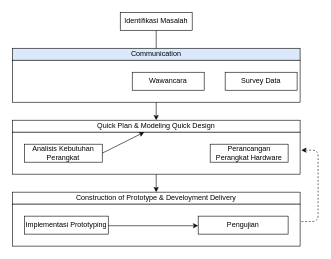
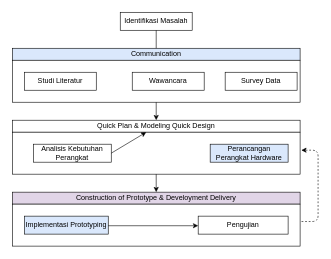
none -> (60, 81)
(63, 153) -> (72, 153)
(249, 153) -> (249, 153)
(156, 198) -> (156, 198)
(66, 225) -> (66, 225)
